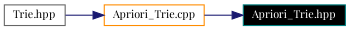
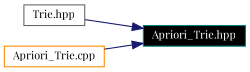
(79, 15) -> (108, 23)
